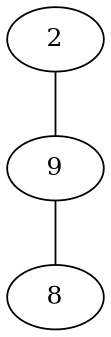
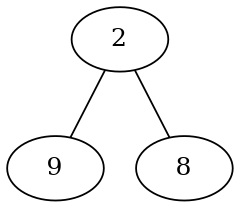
(55, 233) -> (152, 104)
